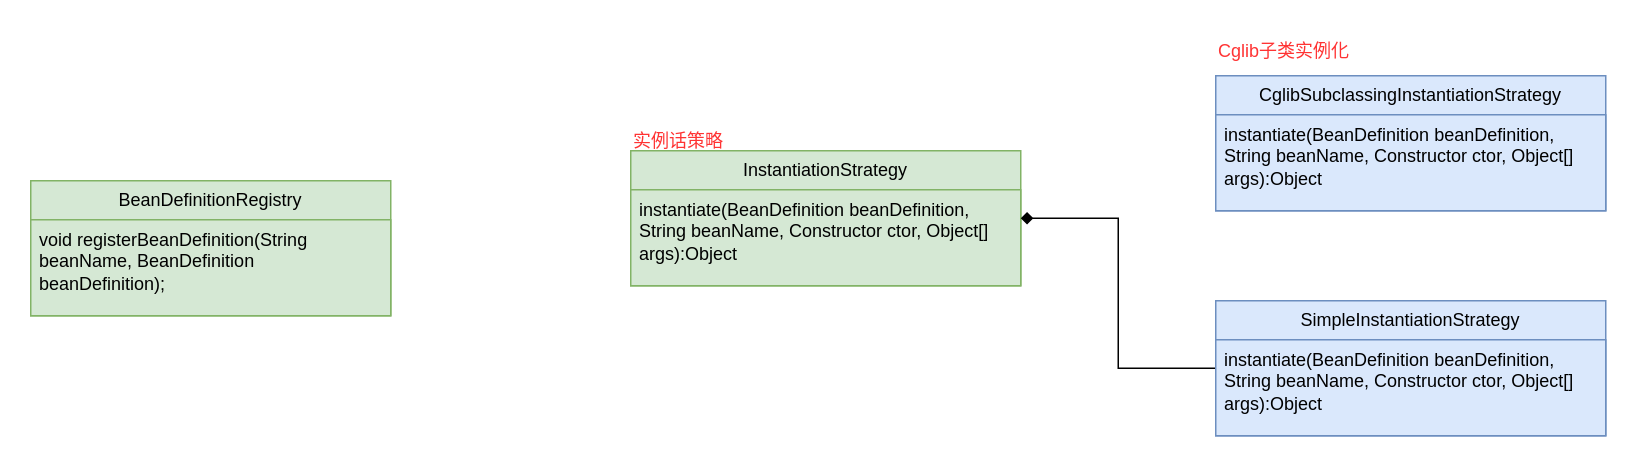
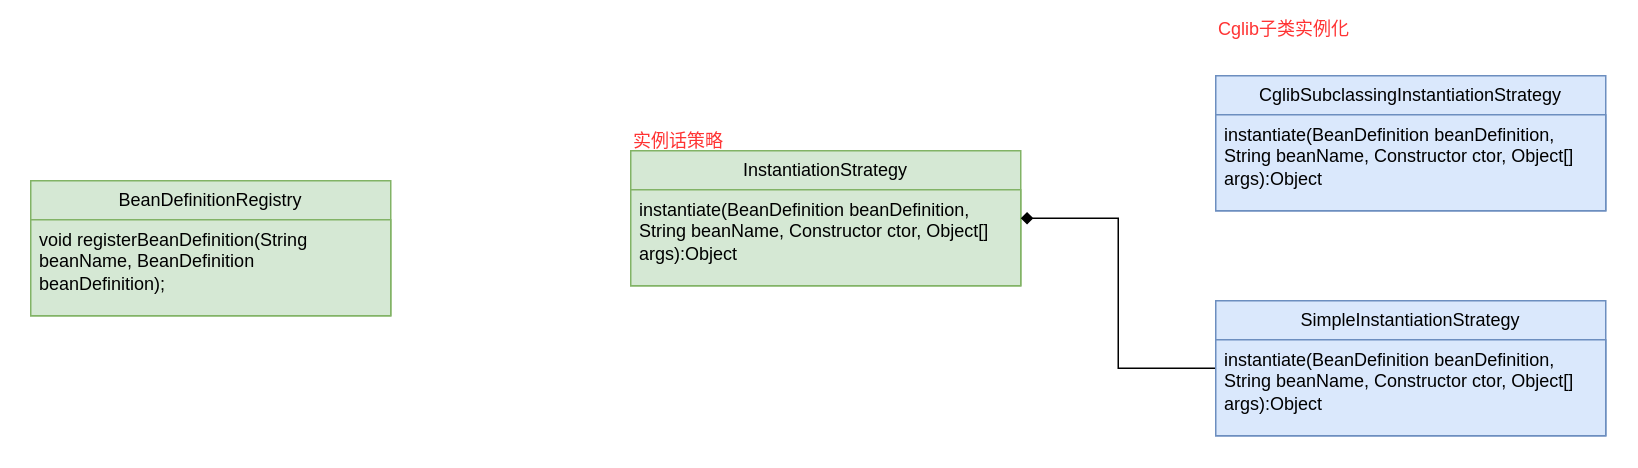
(1283, 53) -> (1283, 31)
